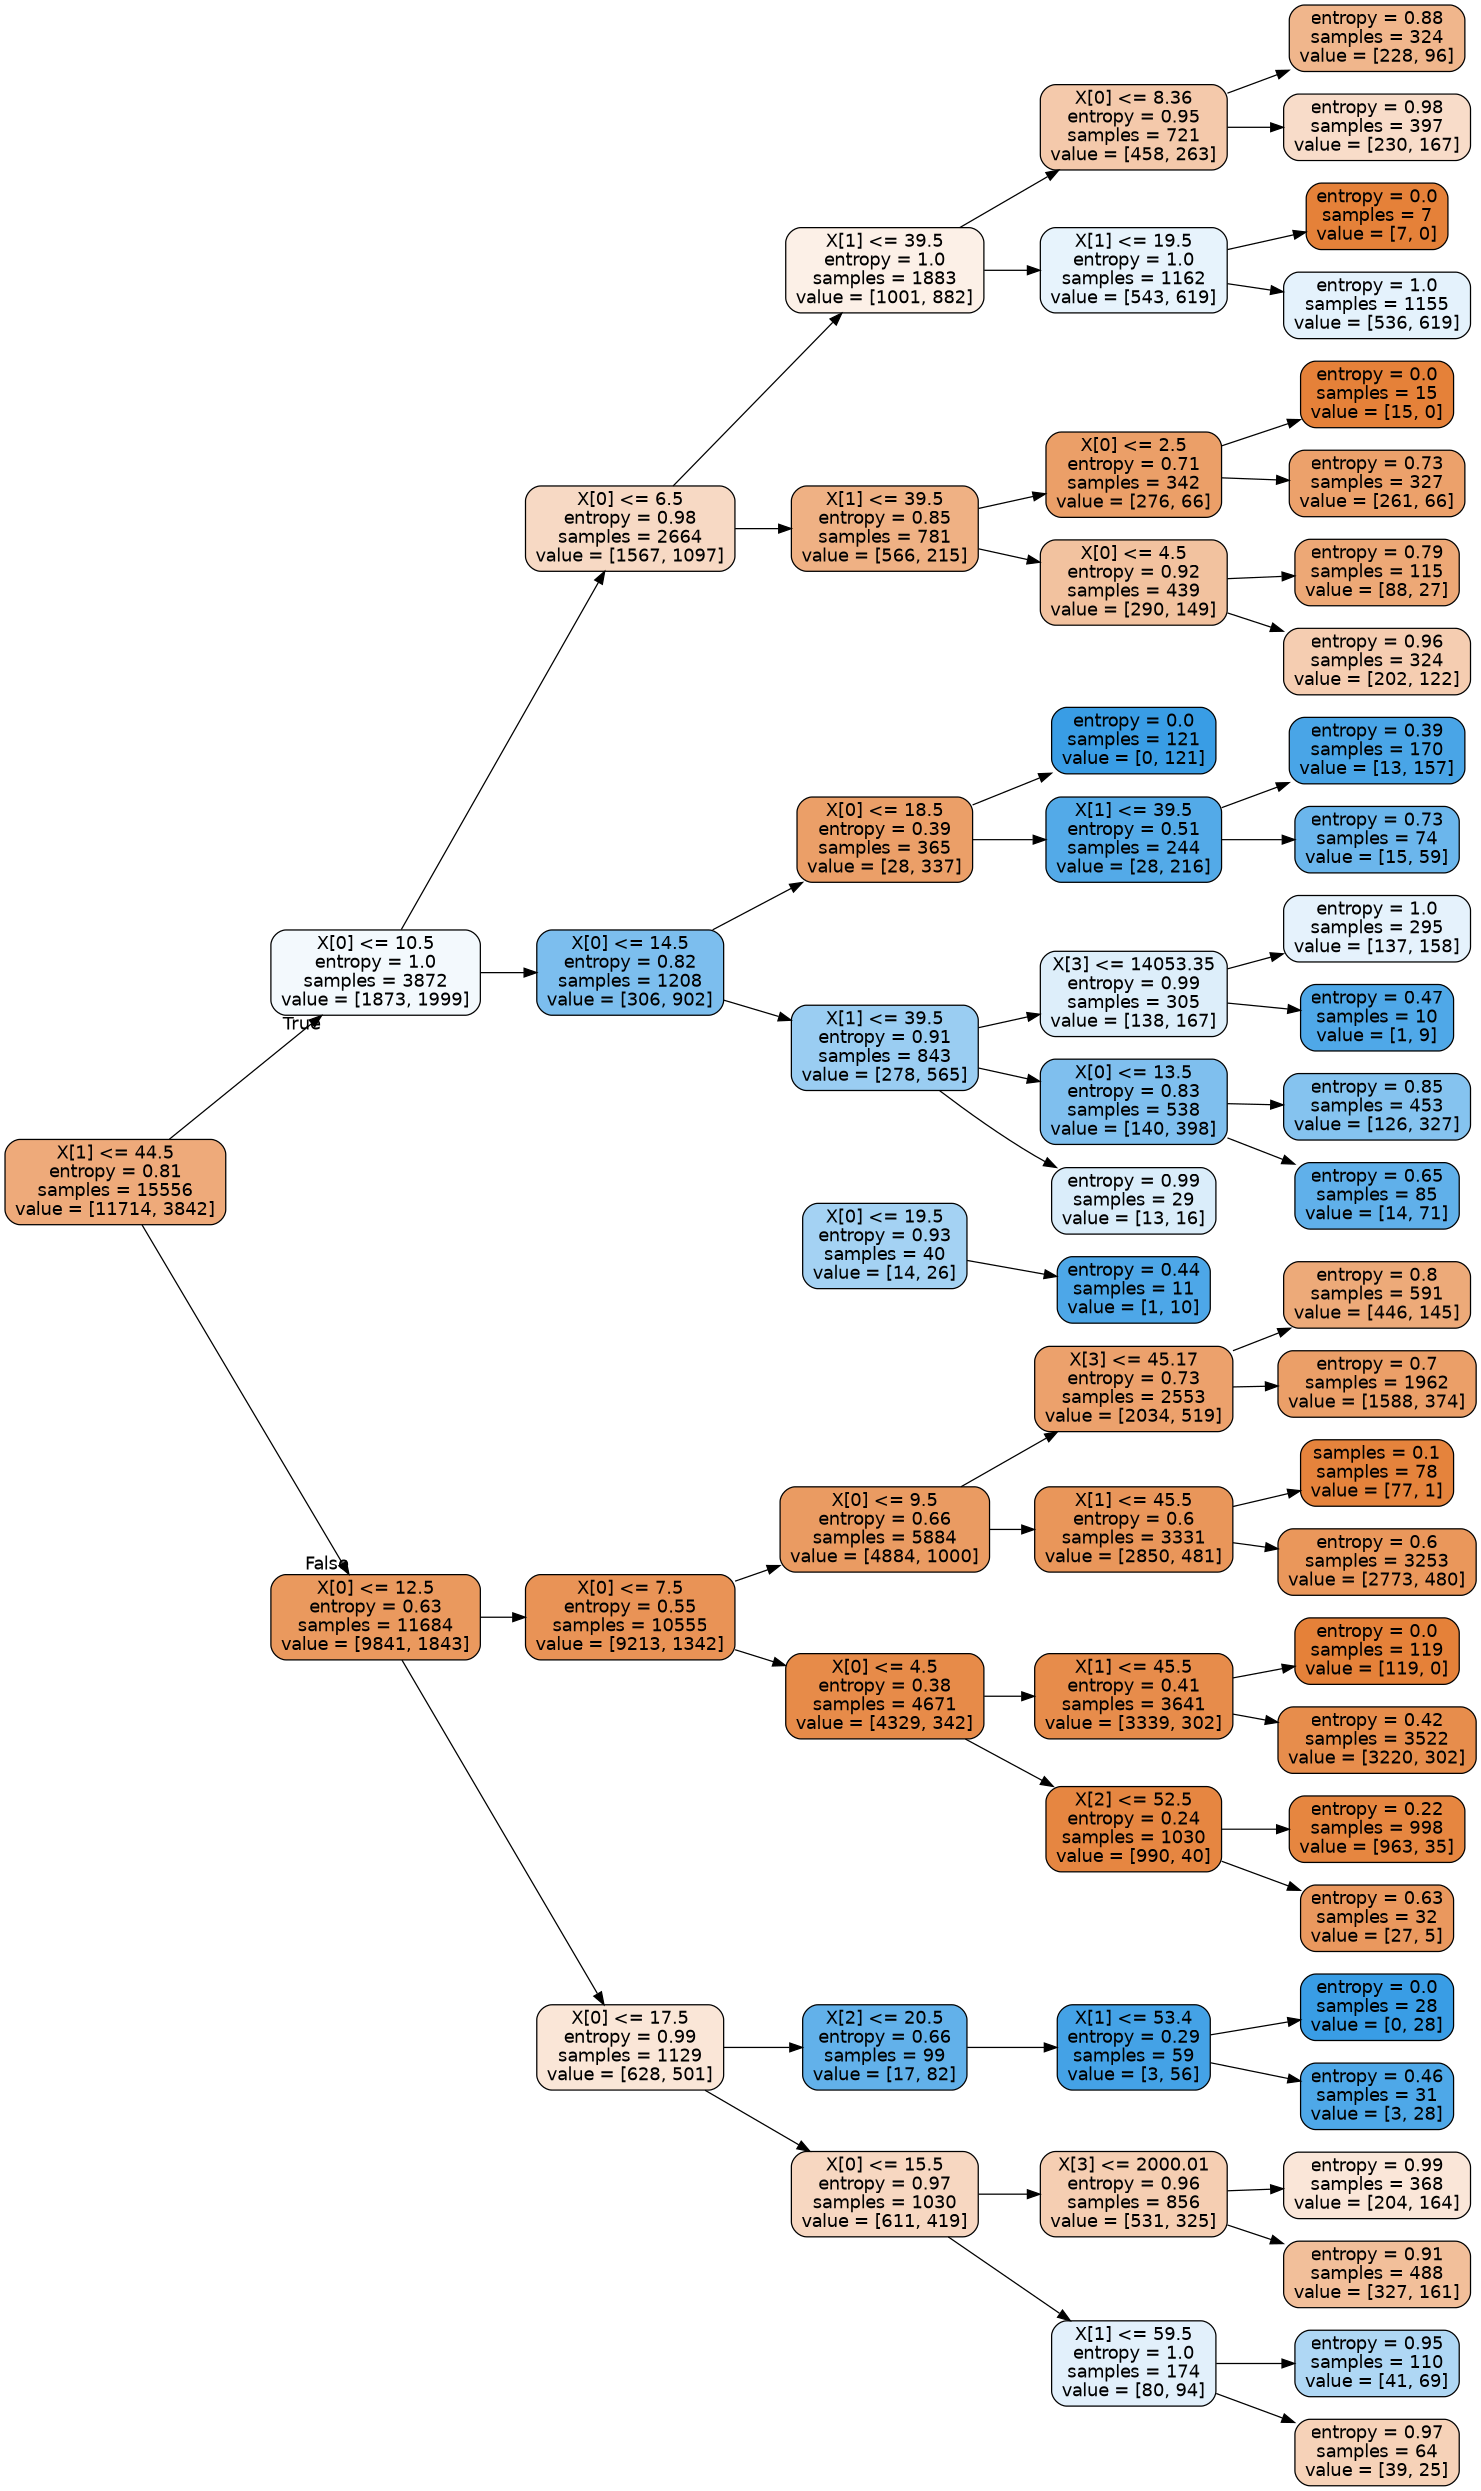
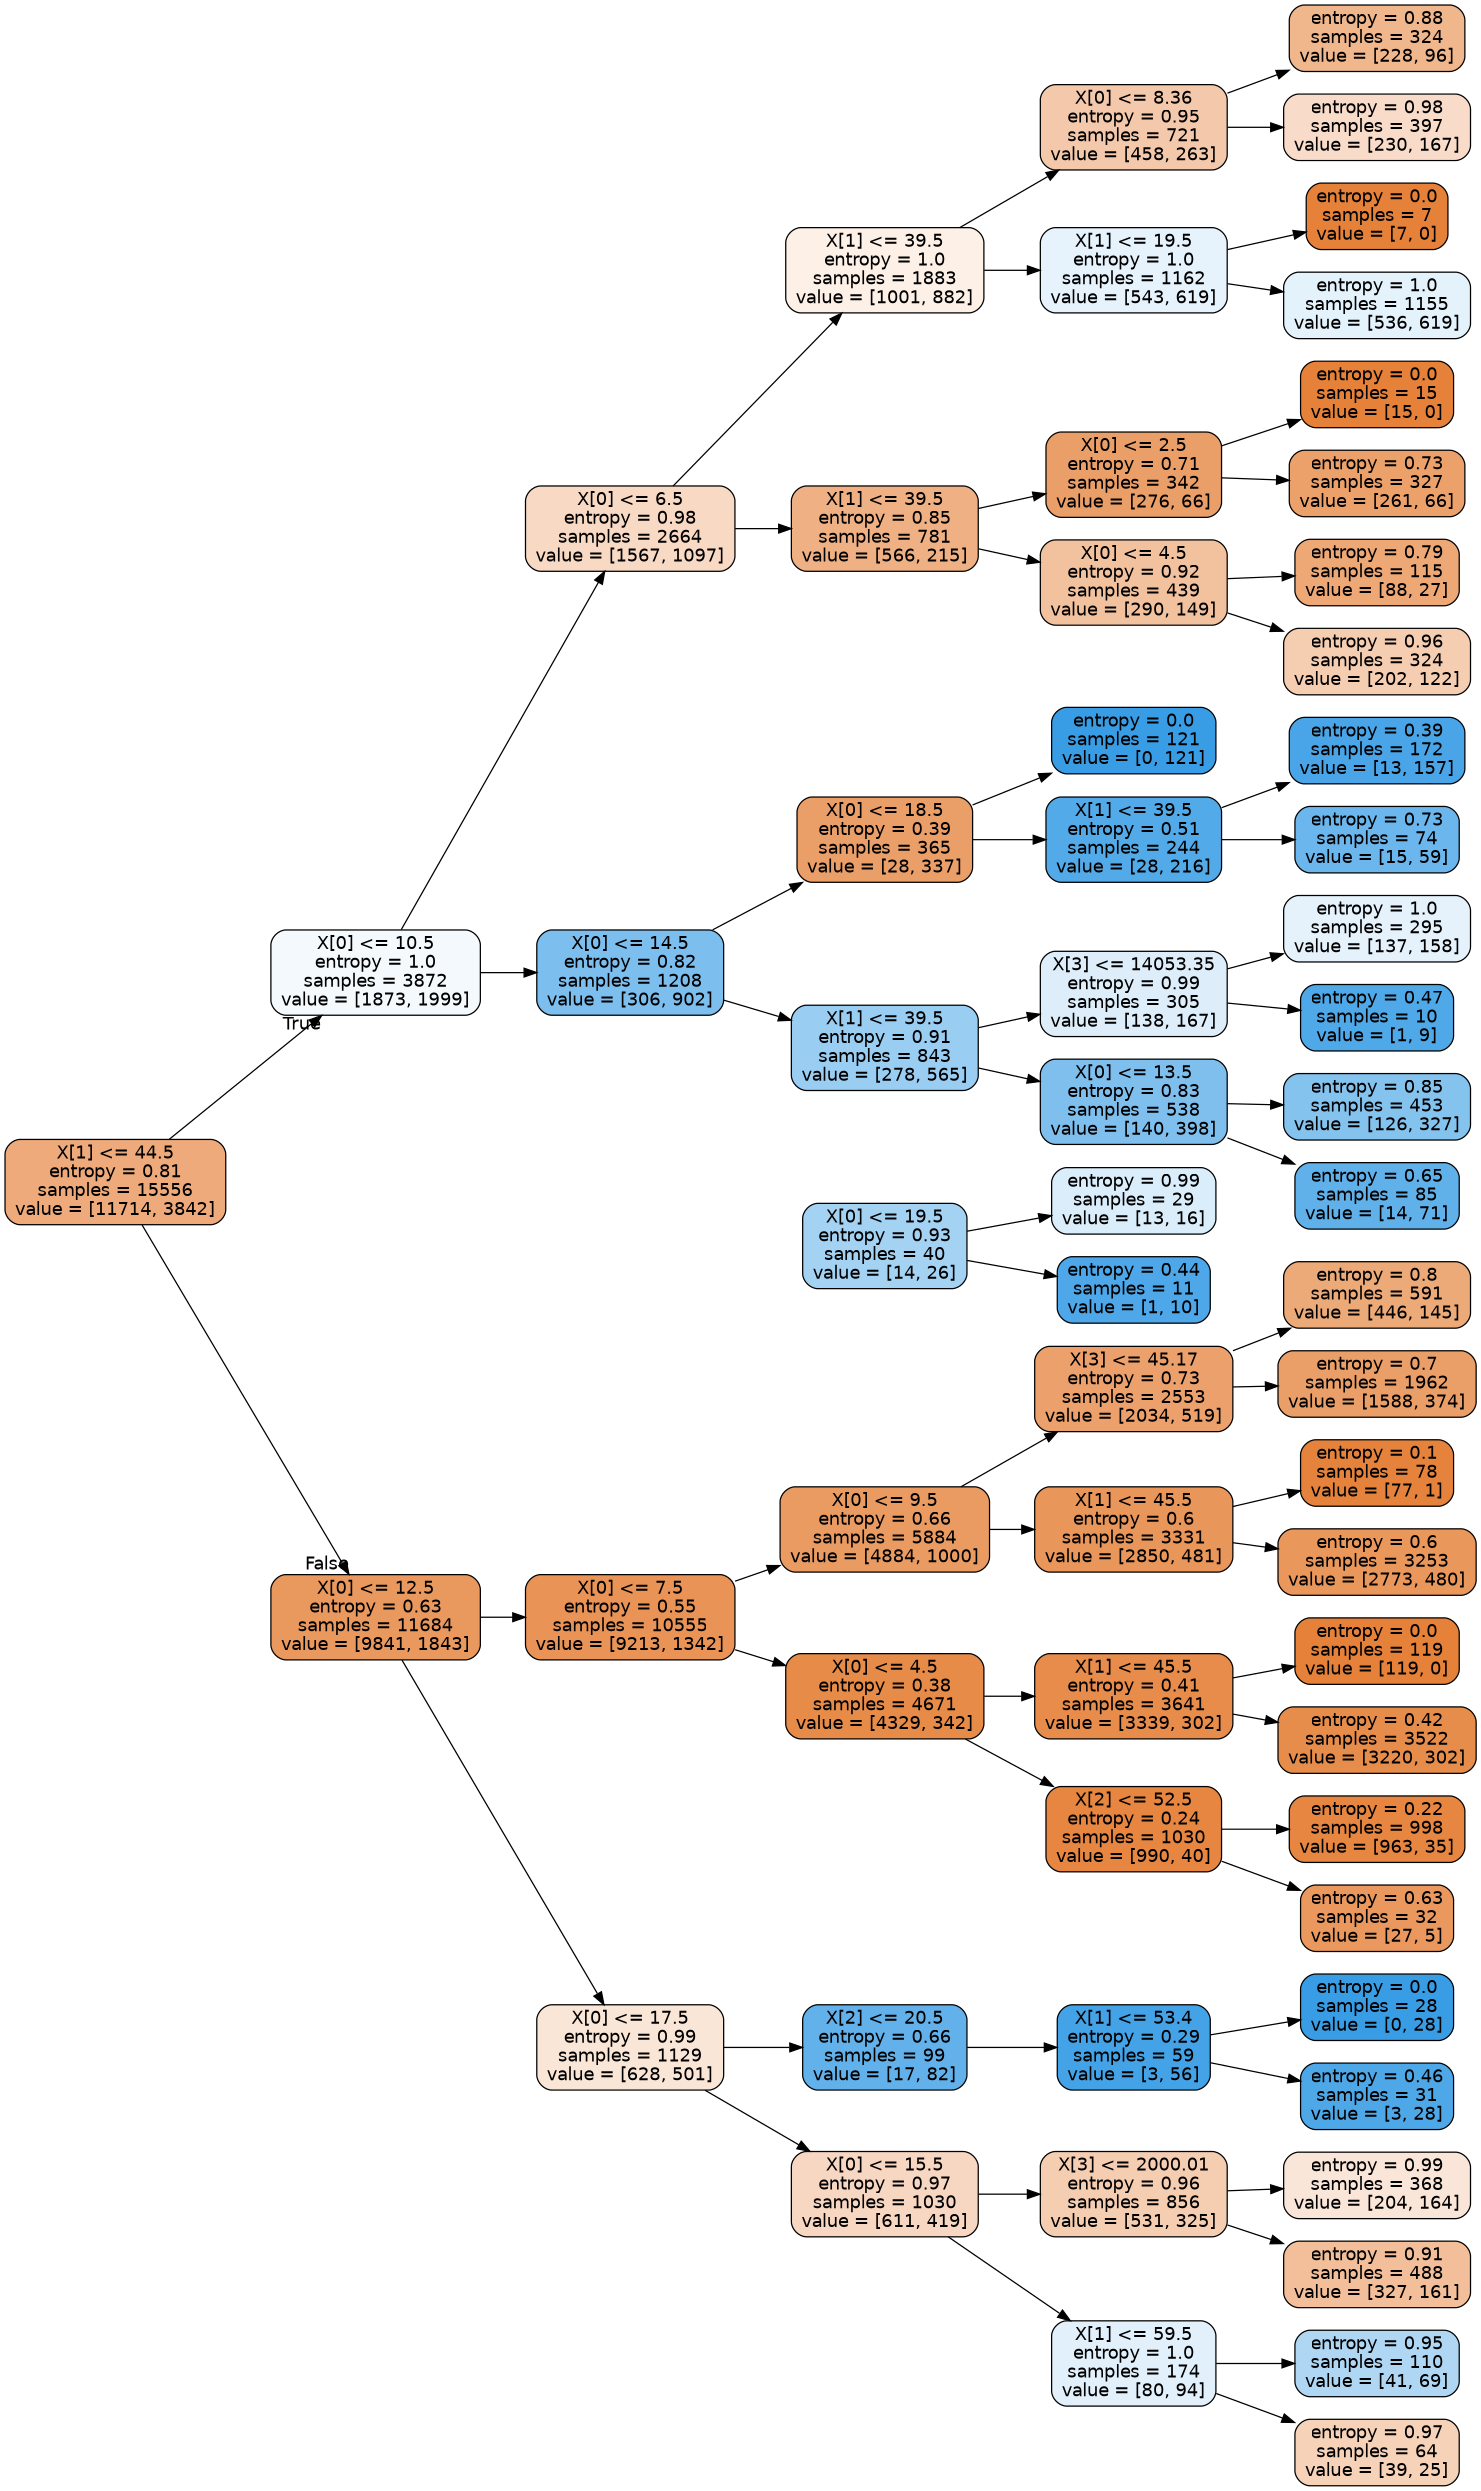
(1377, 751) -> (1377, 751)
(991, 1128) -> (1003, 1225)
(1377, 1473) -> (1377, 1473)
